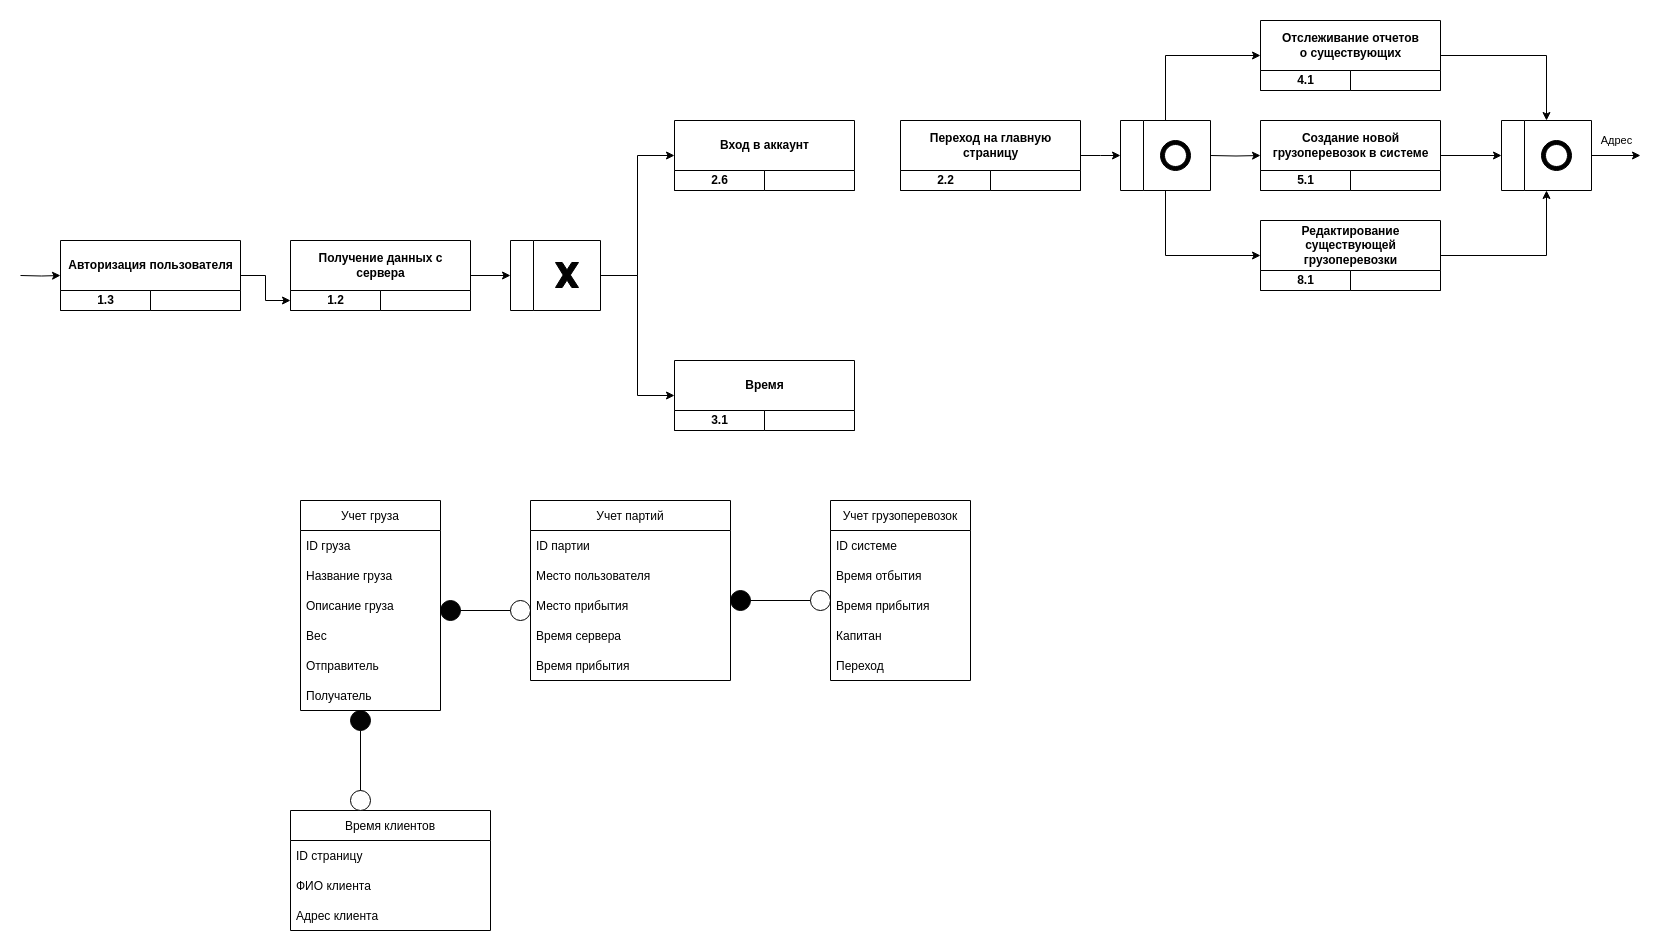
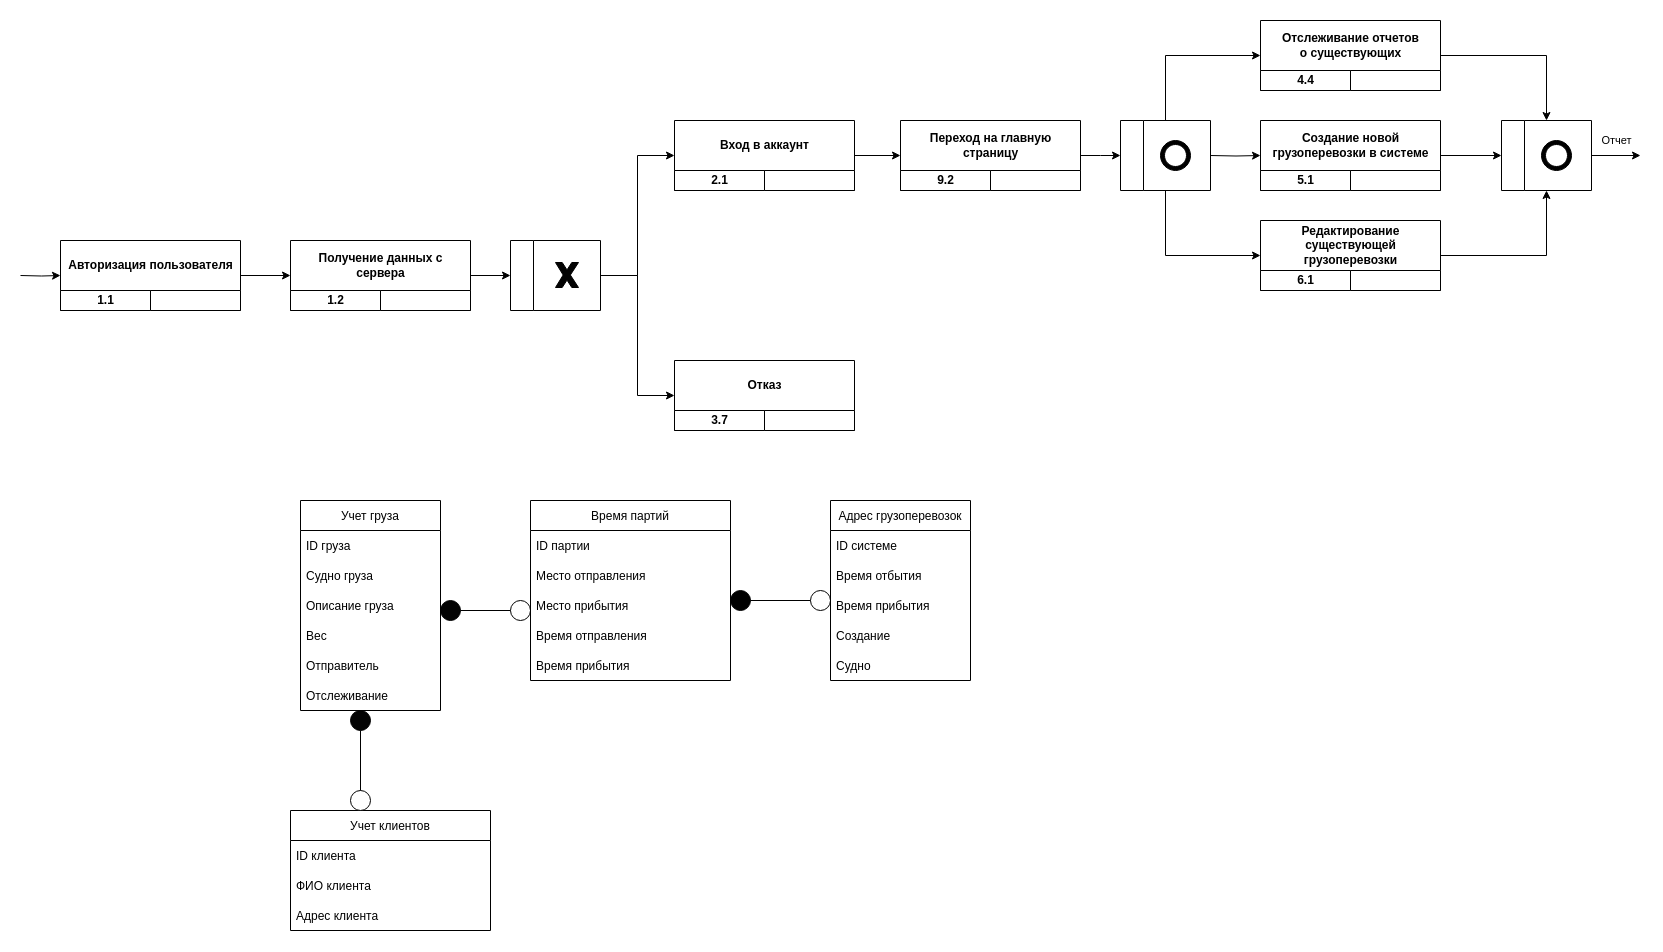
(1306, 81) -> (1306, 81)
(1617, 141) -> (1617, 141)
(1351, 146) -> (1351, 146)
none -> (874, 156)
(720, 181) -> (720, 181)
(946, 181) -> (946, 181)
(1306, 281) -> (1306, 281)
(266, 296) -> (273, 276)
(106, 301) -> (106, 301)
(765, 386) -> (765, 386)
(720, 421) -> (720, 421)
(630, 516) -> (630, 516)
(900, 516) -> (900, 516)
(351, 576) -> (341, 576)
(595, 576) -> (592, 576)
(578, 636) -> (592, 636)
(860, 636) -> (863, 636)
(860, 666) -> (853, 666)
(340, 696) -> (346, 696)
(390, 826) -> (390, 826)
(331, 856) -> (328, 856)
